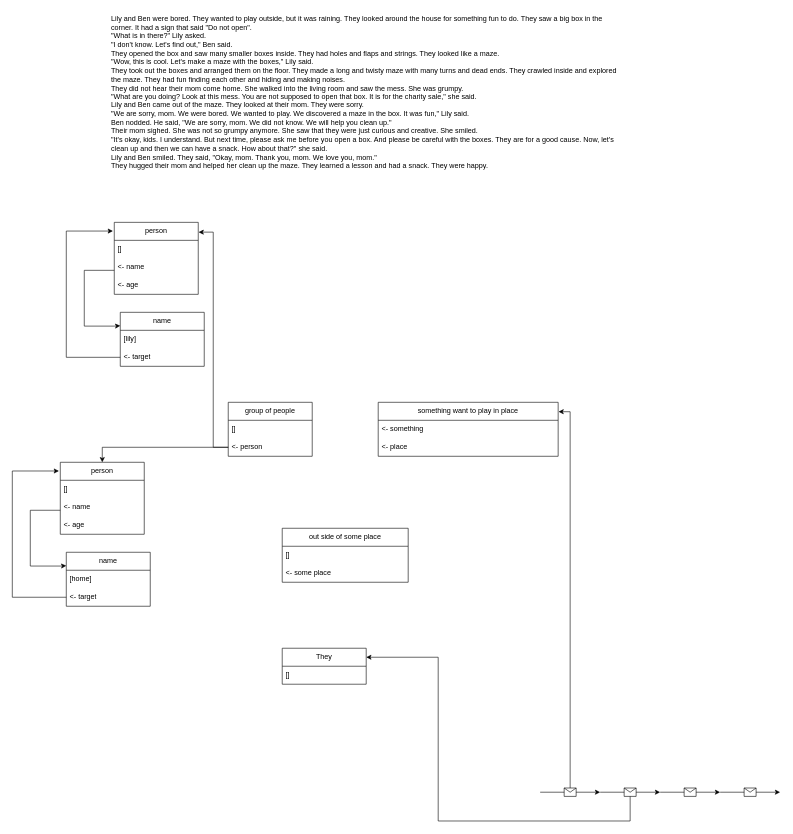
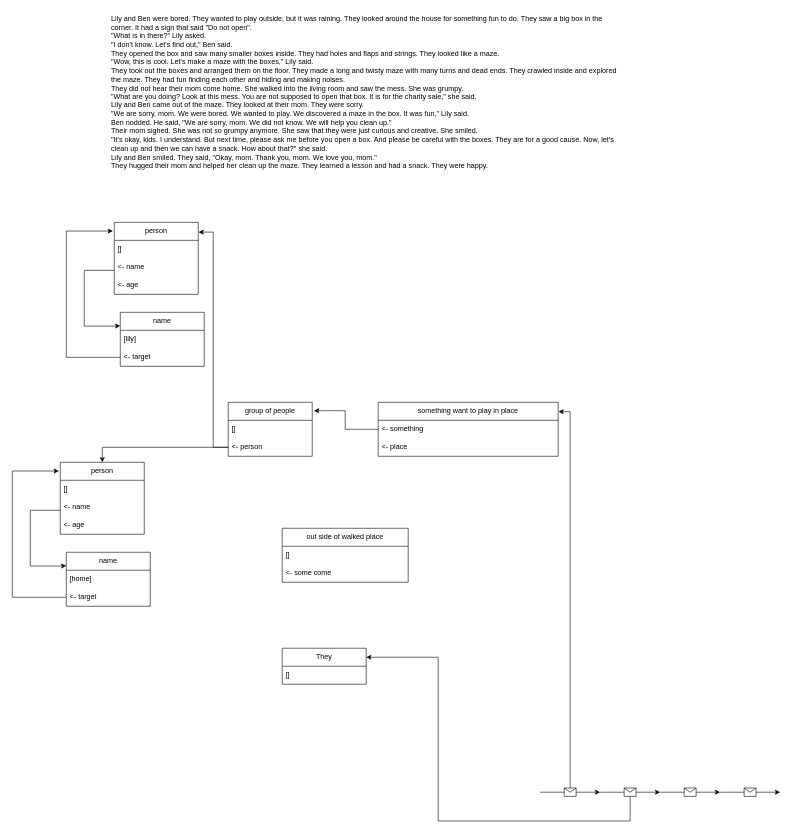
none -> (344, 411)
(345, 537) -> (345, 537)
(309, 573) -> (308, 573)
